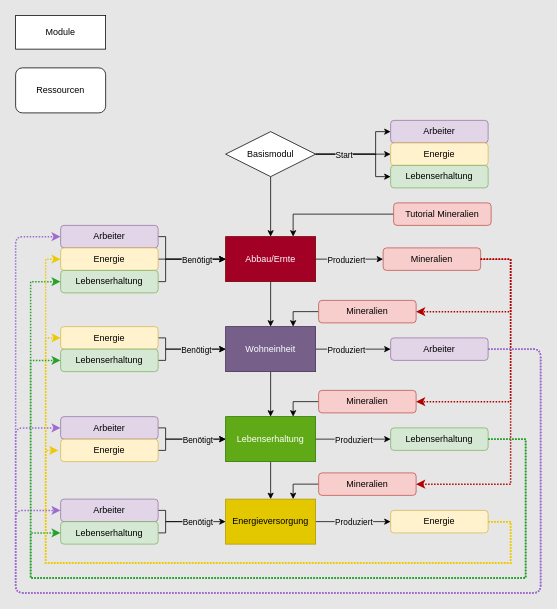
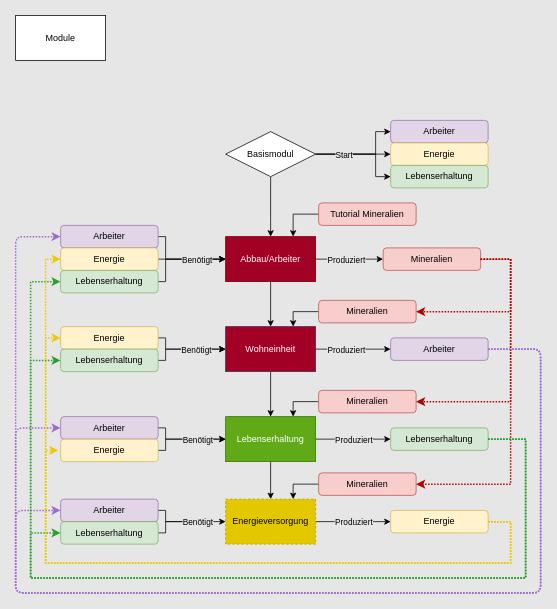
(60, 32) -> (60, 38)
(60, 90) -> none
(442, 214) -> (367, 214)
(270, 259) -> (270, 259)
(270, 349) -> (270, 349)
(270, 522) -> (270, 522)
